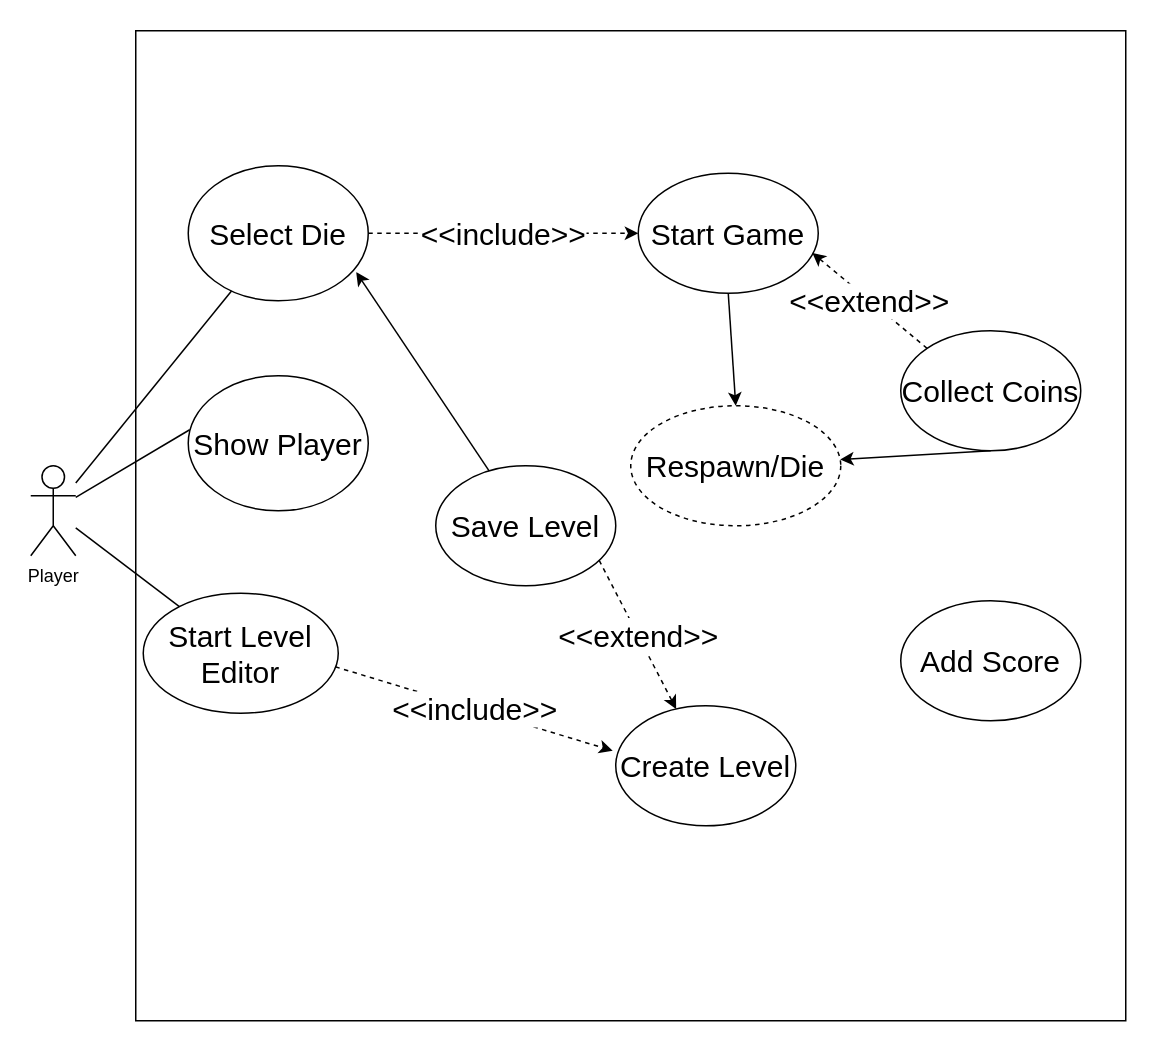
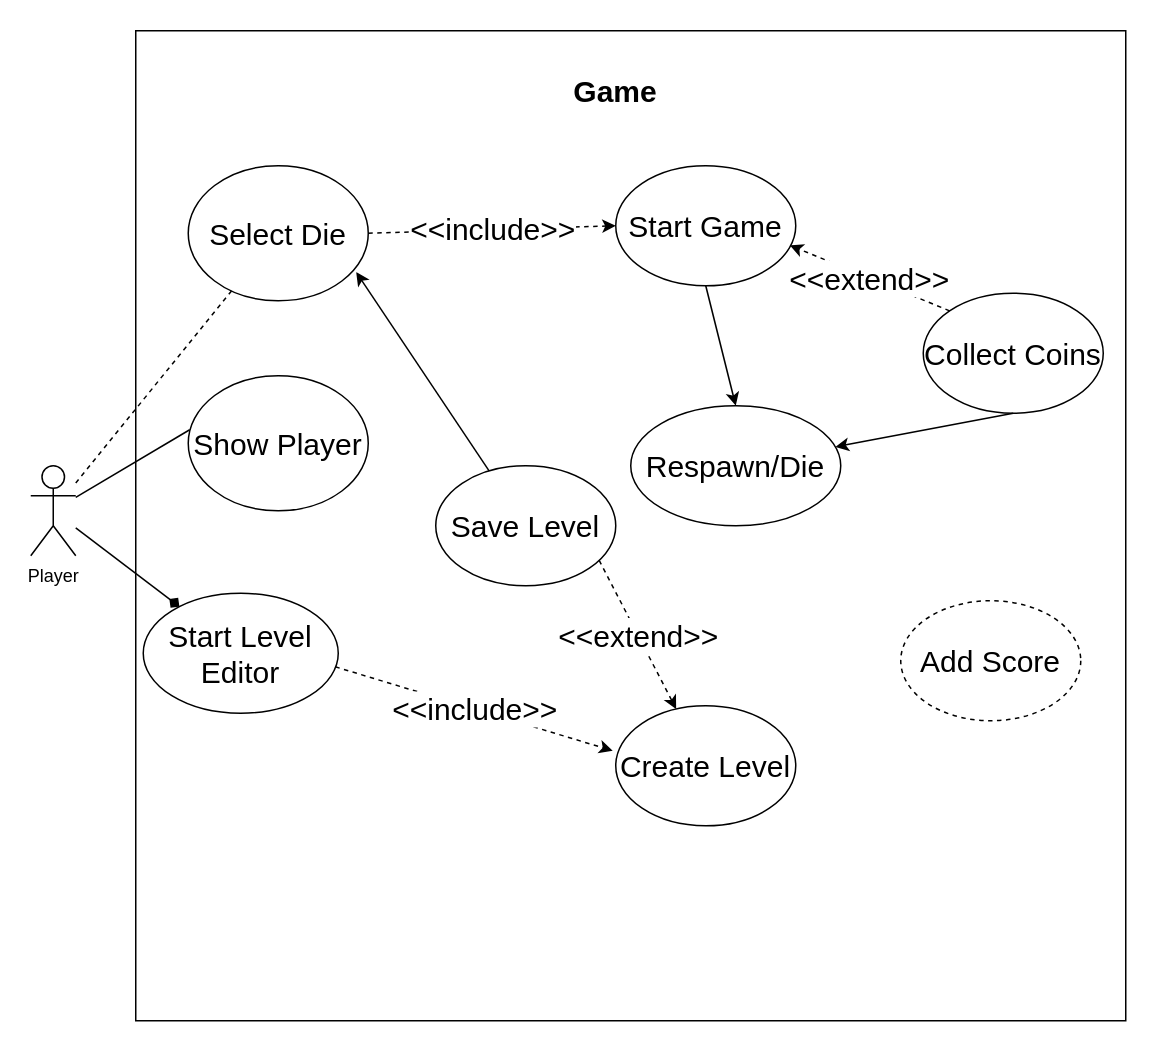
none -> (616, 91)
(728, 233) -> (706, 226)
(153, 387) -> (153, 387)
(991, 391) -> (1013, 353)
(736, 466) -> (736, 466)
(174, 602) -> (169, 599)
(991, 661) -> (991, 661)
